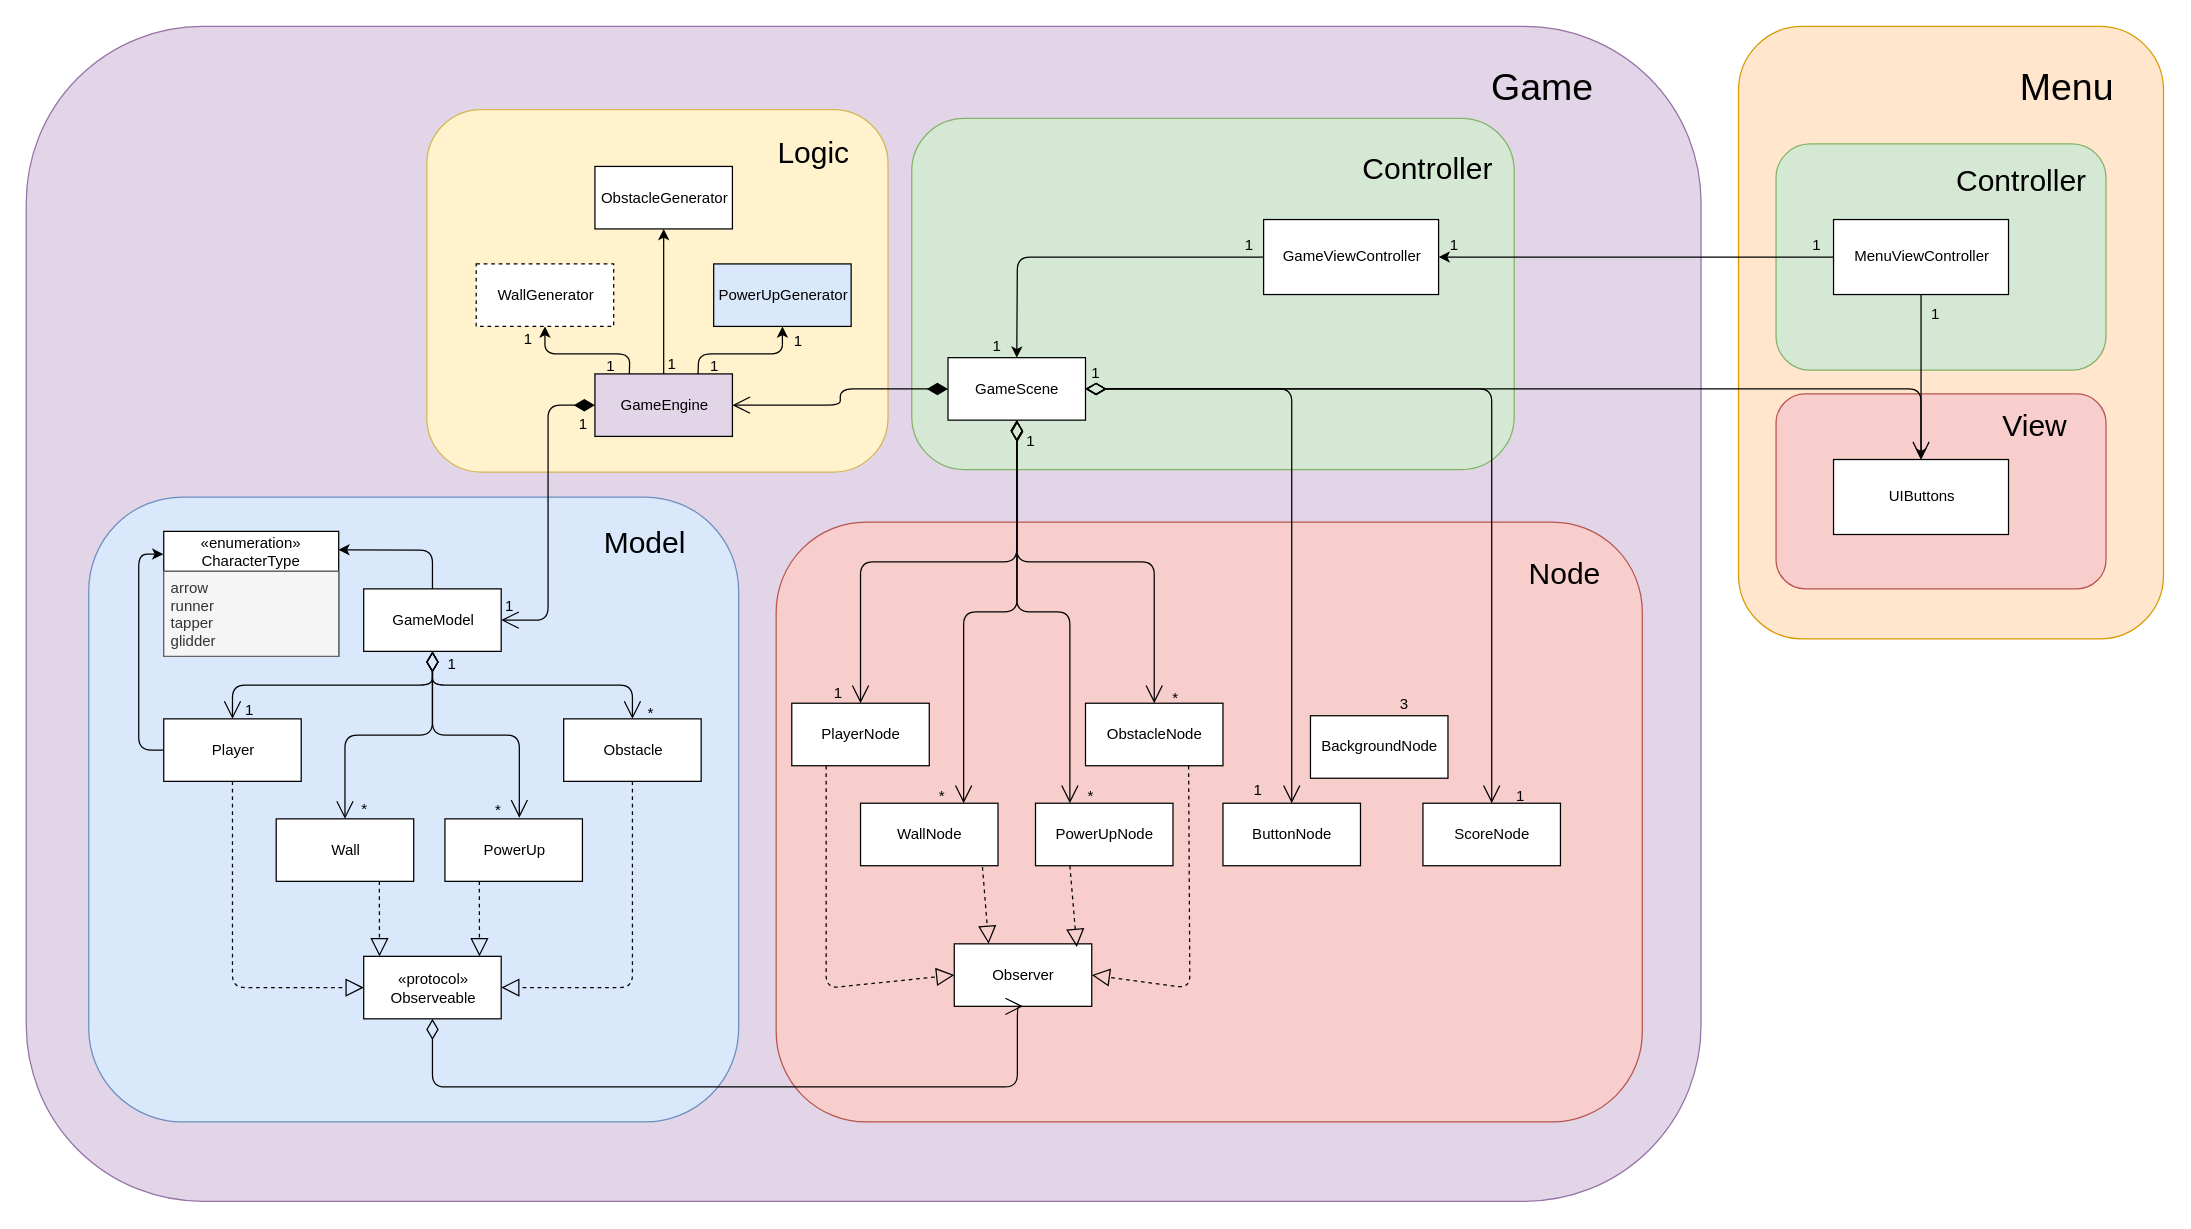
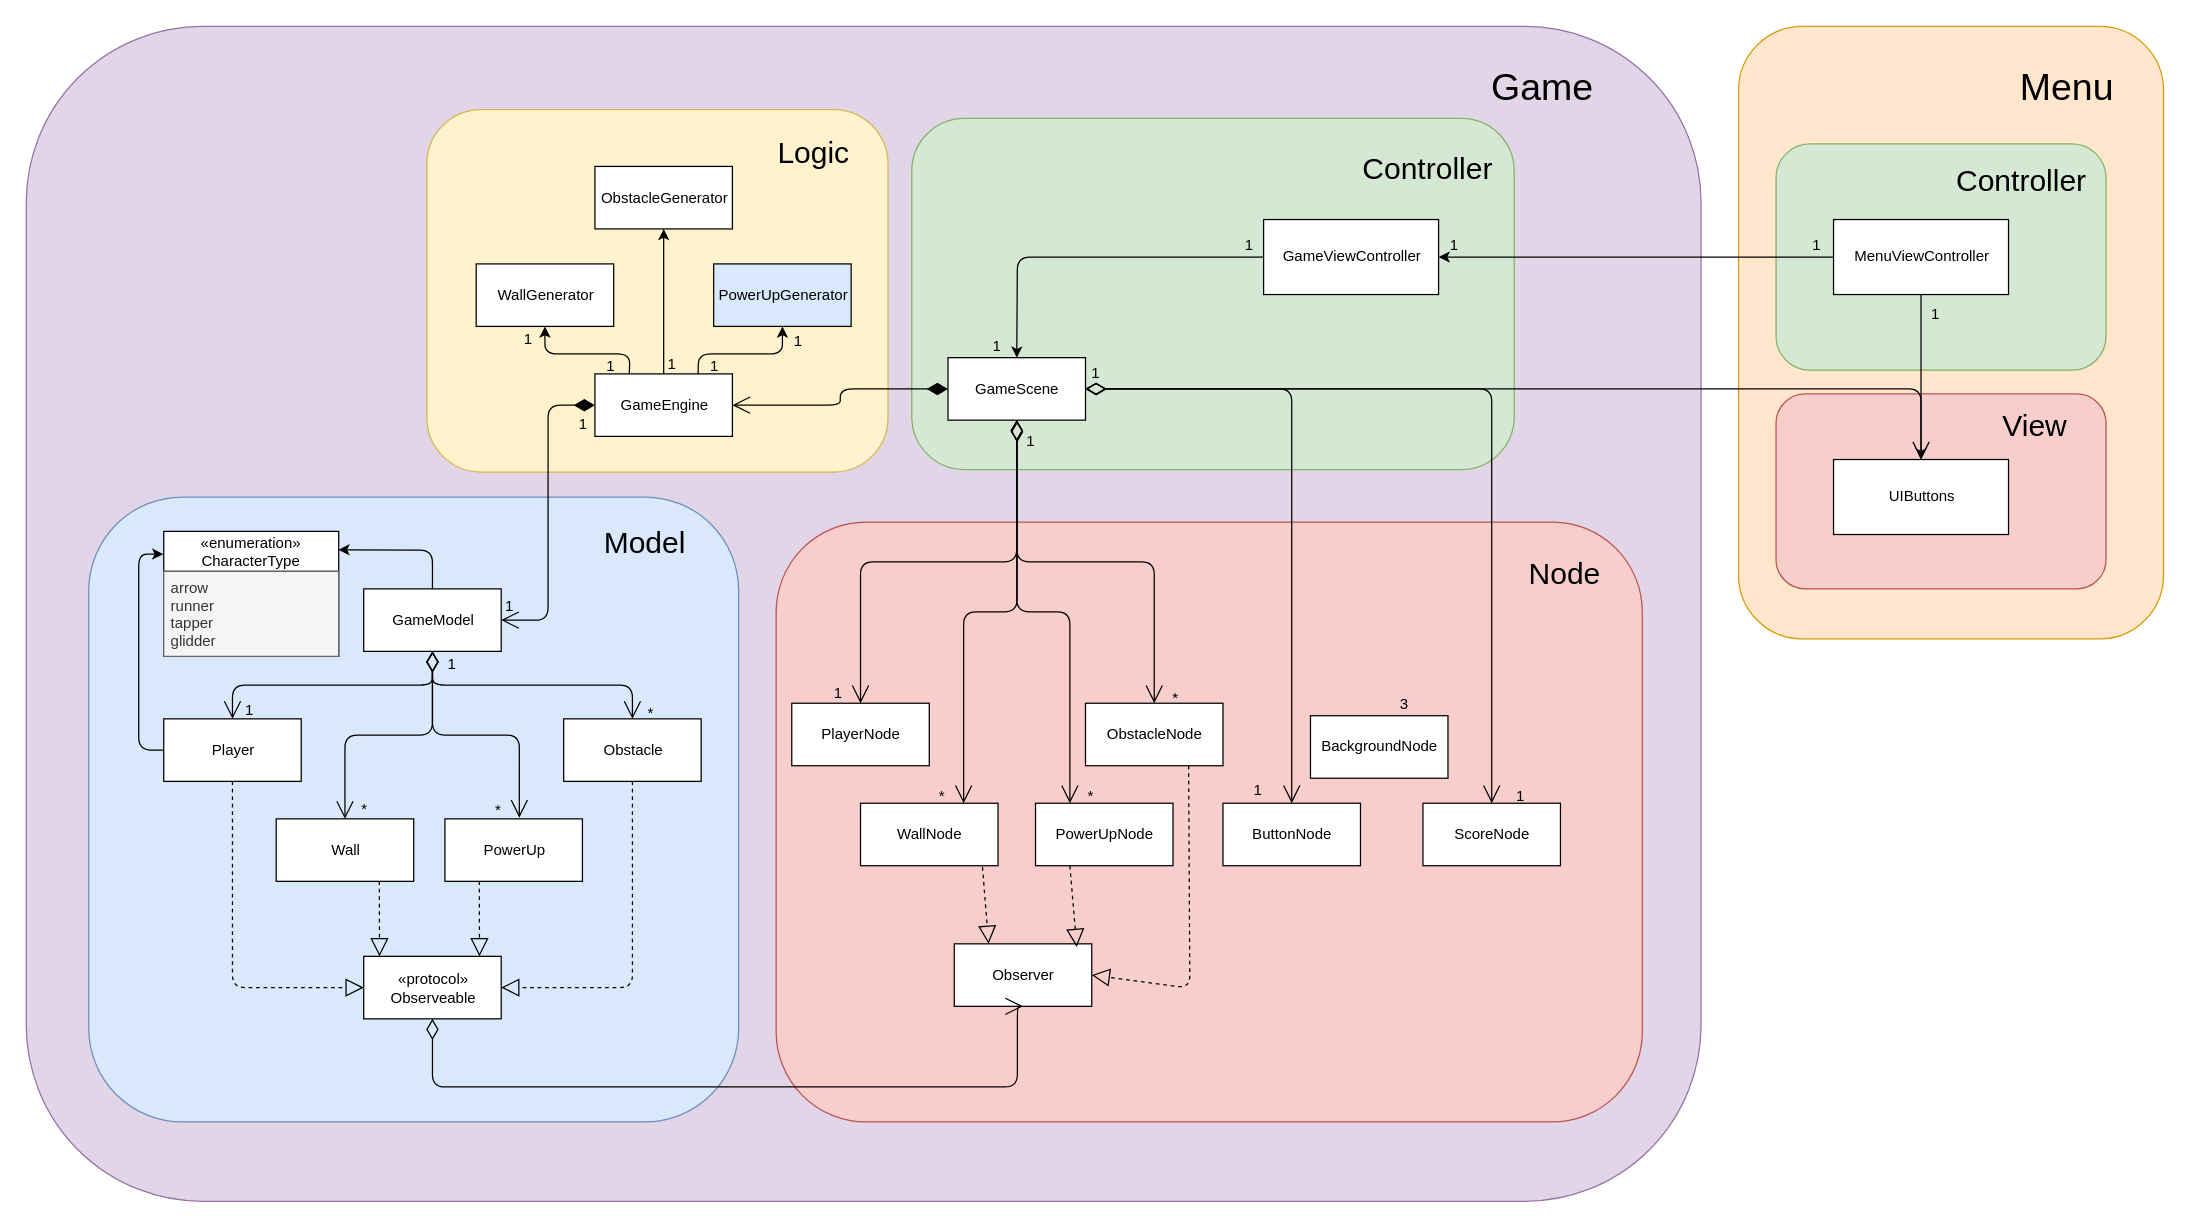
(545, 295) -> (545, 295)
(664, 405) -> (664, 405)
(826, 927) -> none
